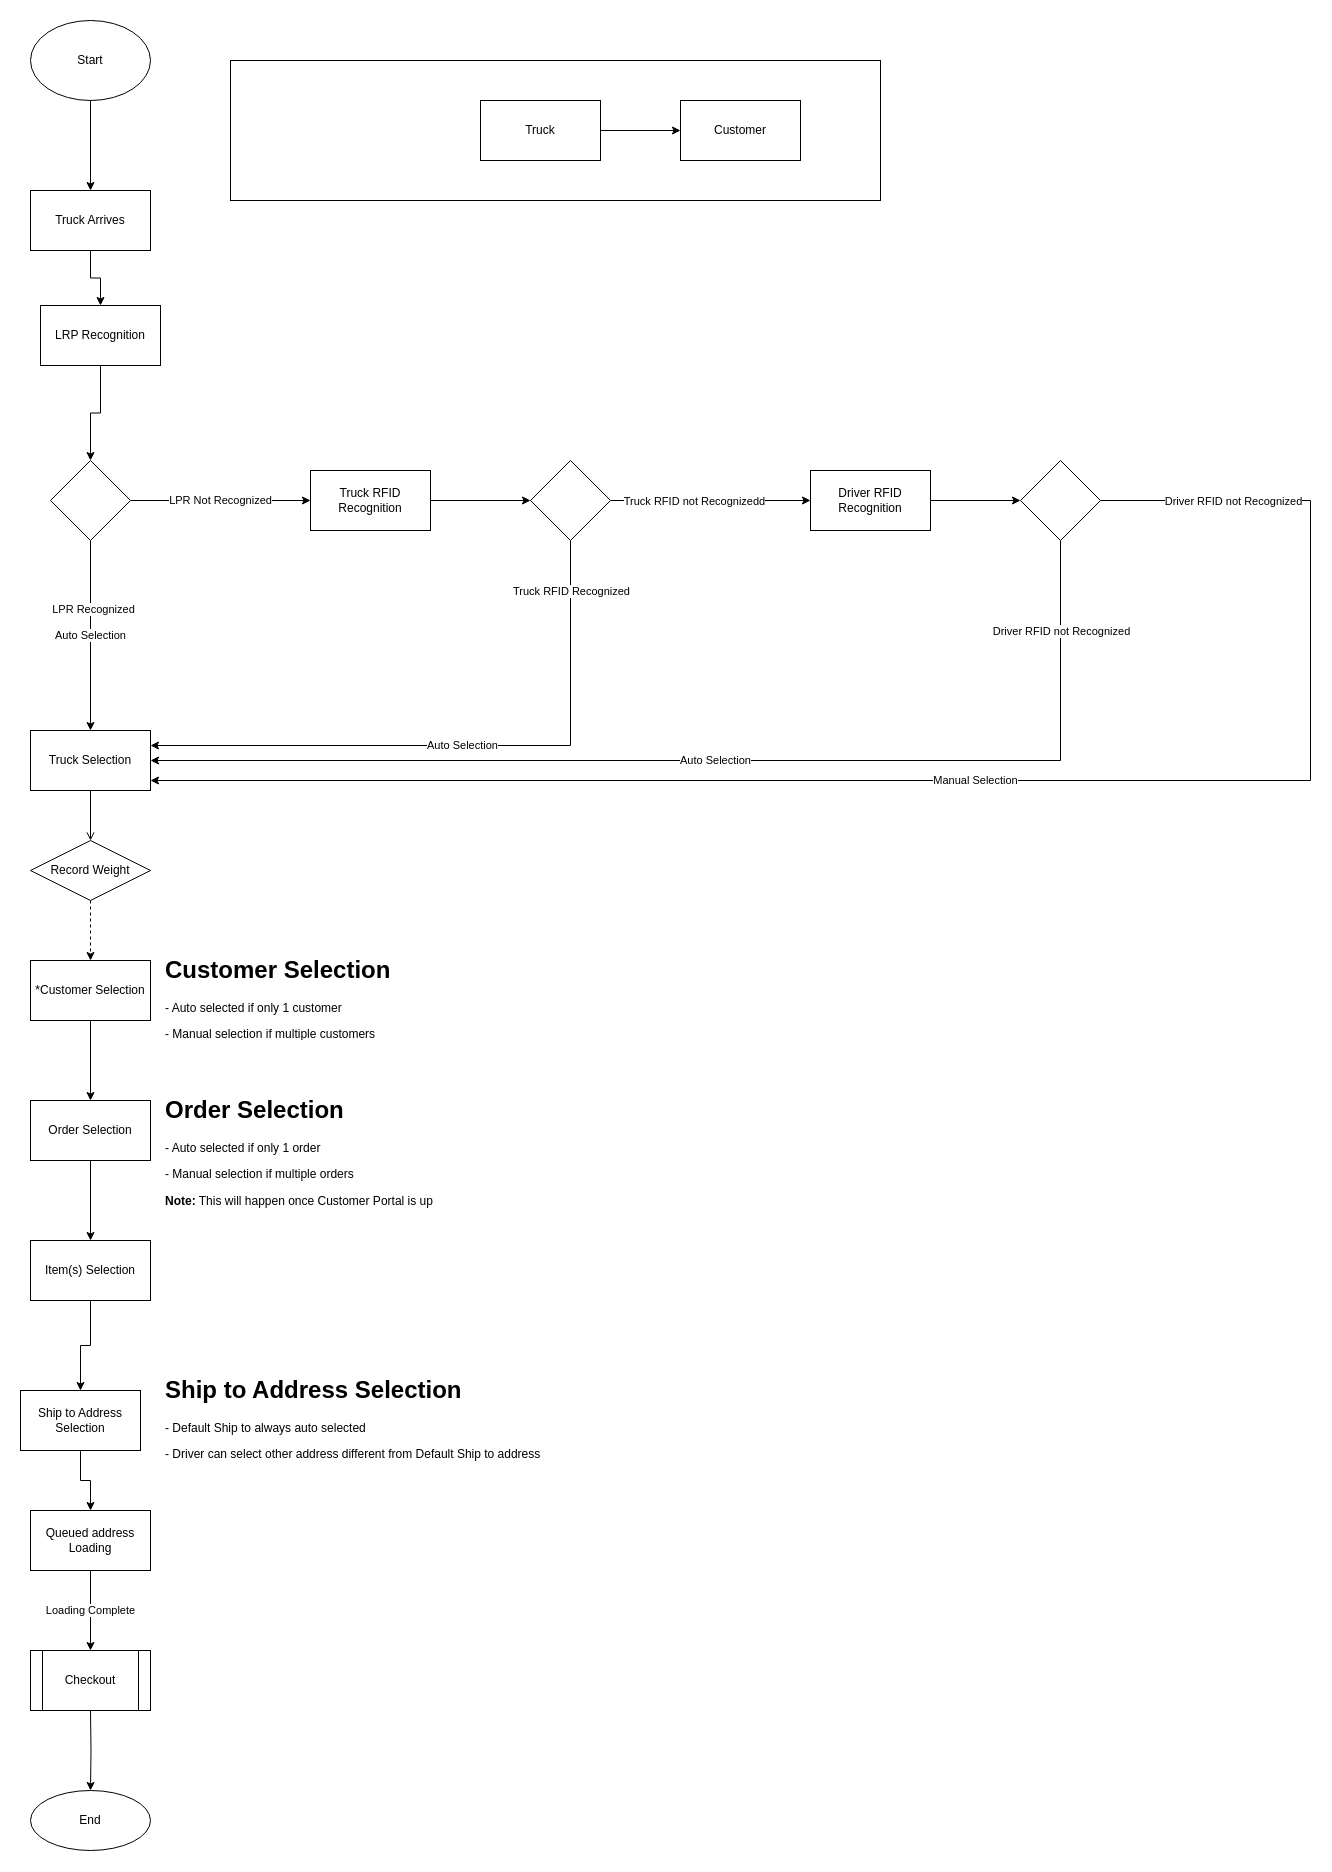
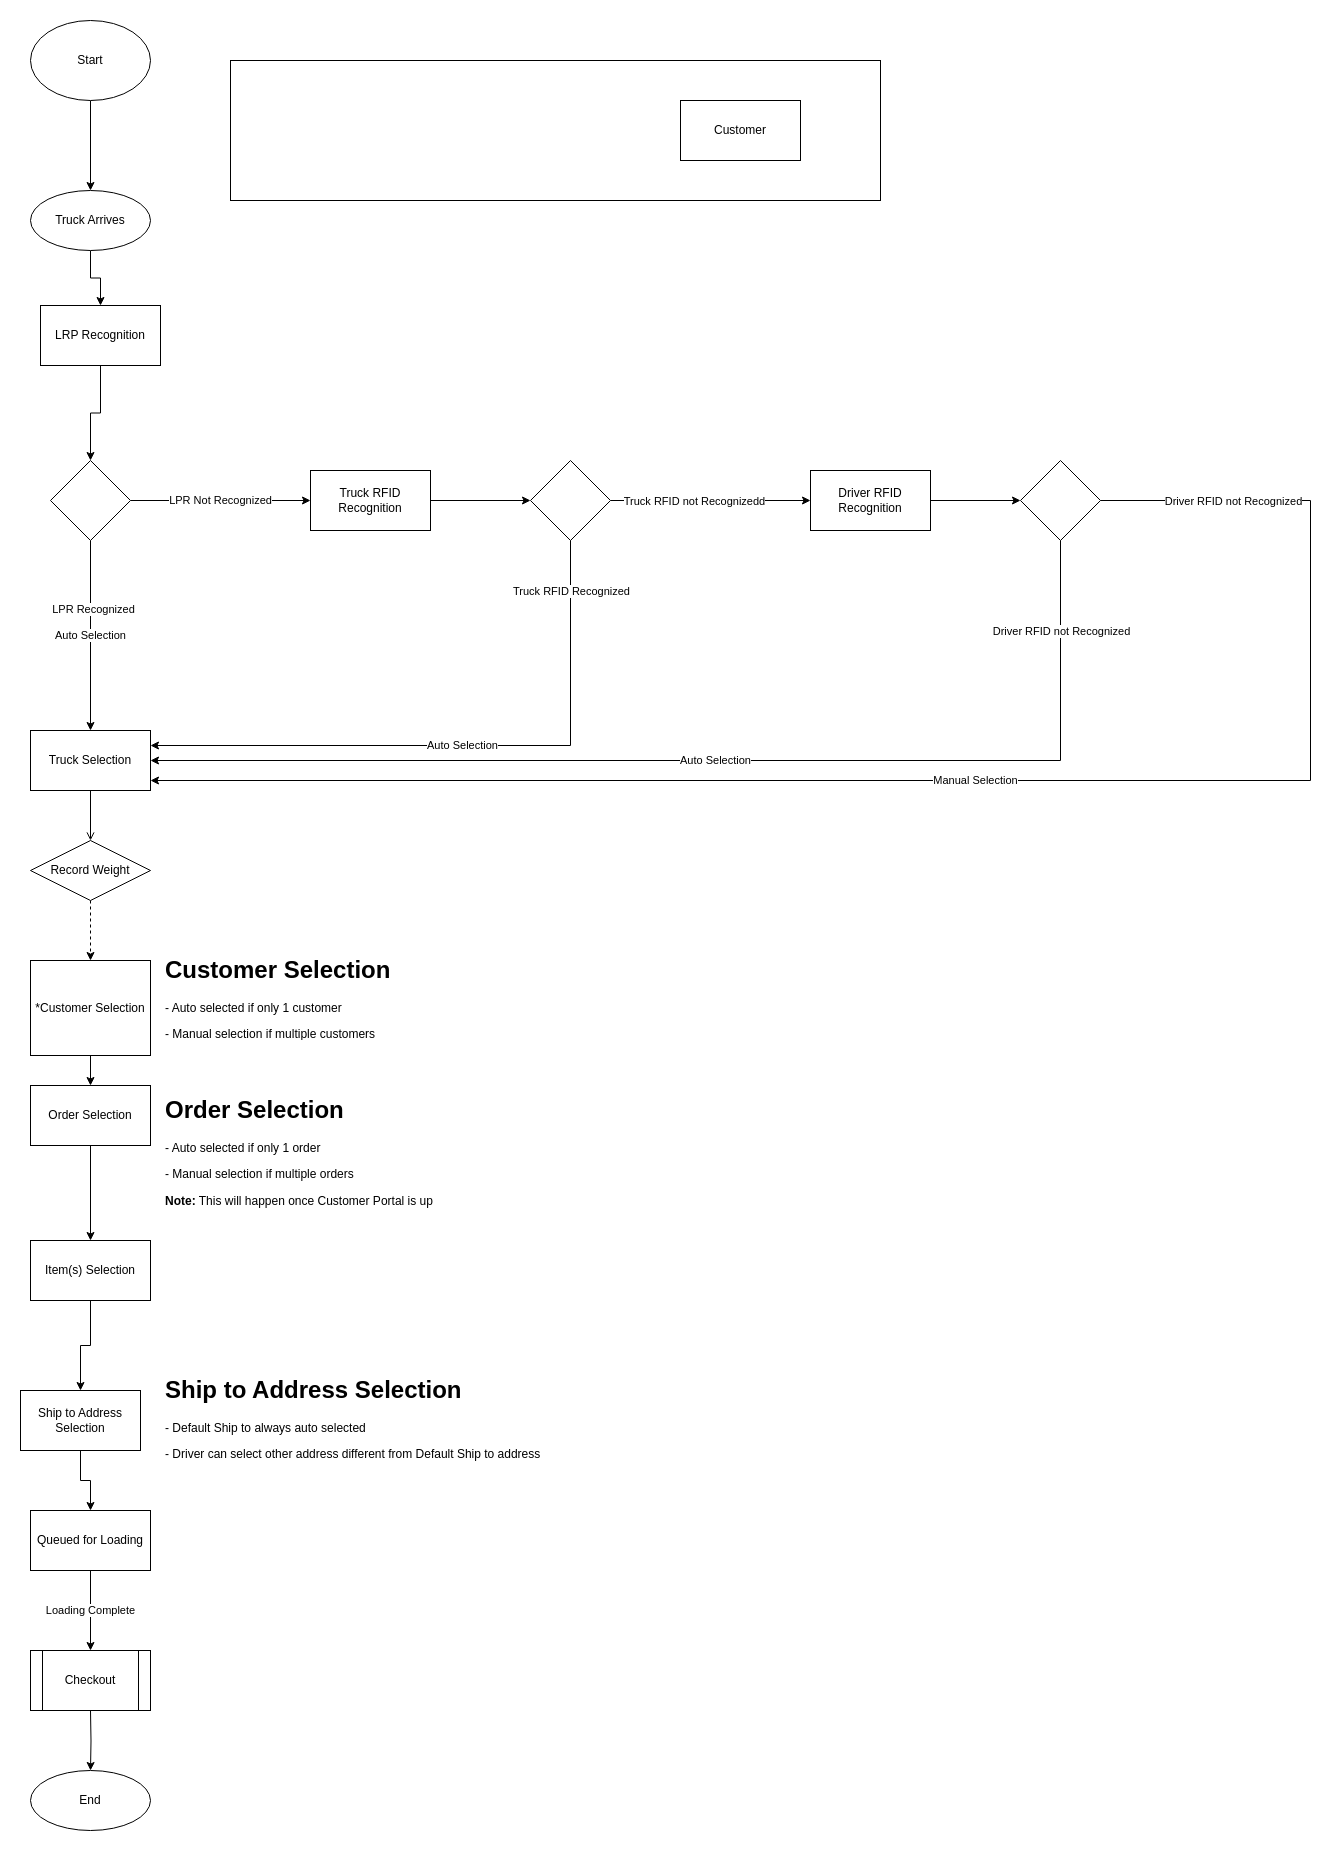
(541, 131) -> none
(637, 131) -> none
(91, 221) -> (91, 221)
(91, 991) -> (91, 1008)
(91, 1131) -> (91, 1116)
(91, 1541) -> (91, 1541)
(91, 1821) -> (91, 1801)
